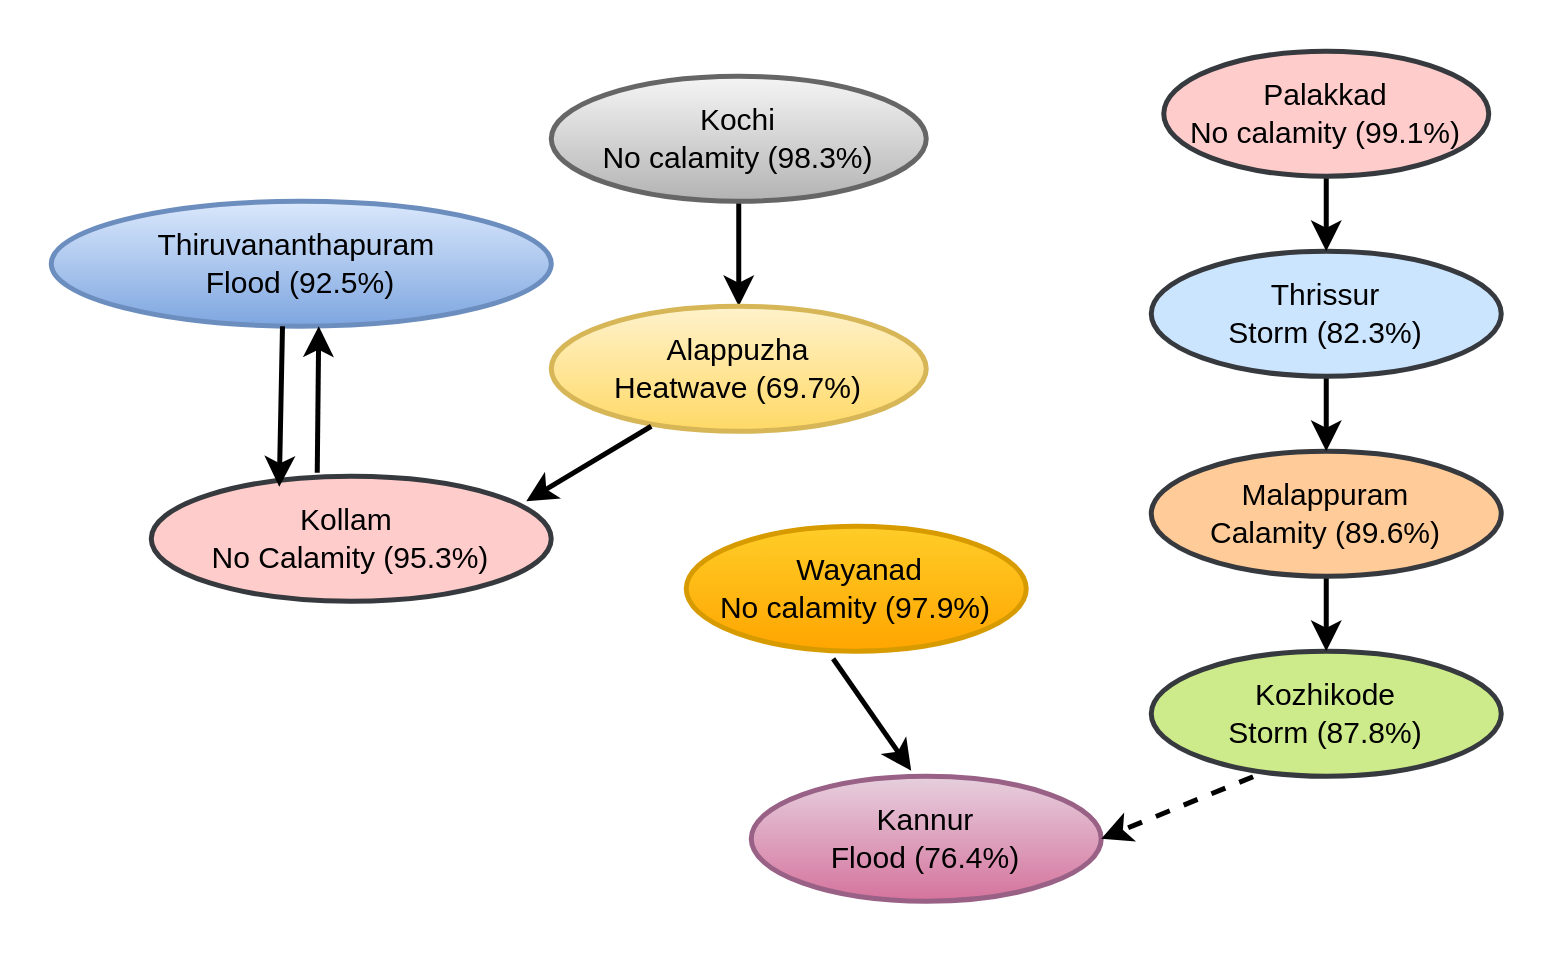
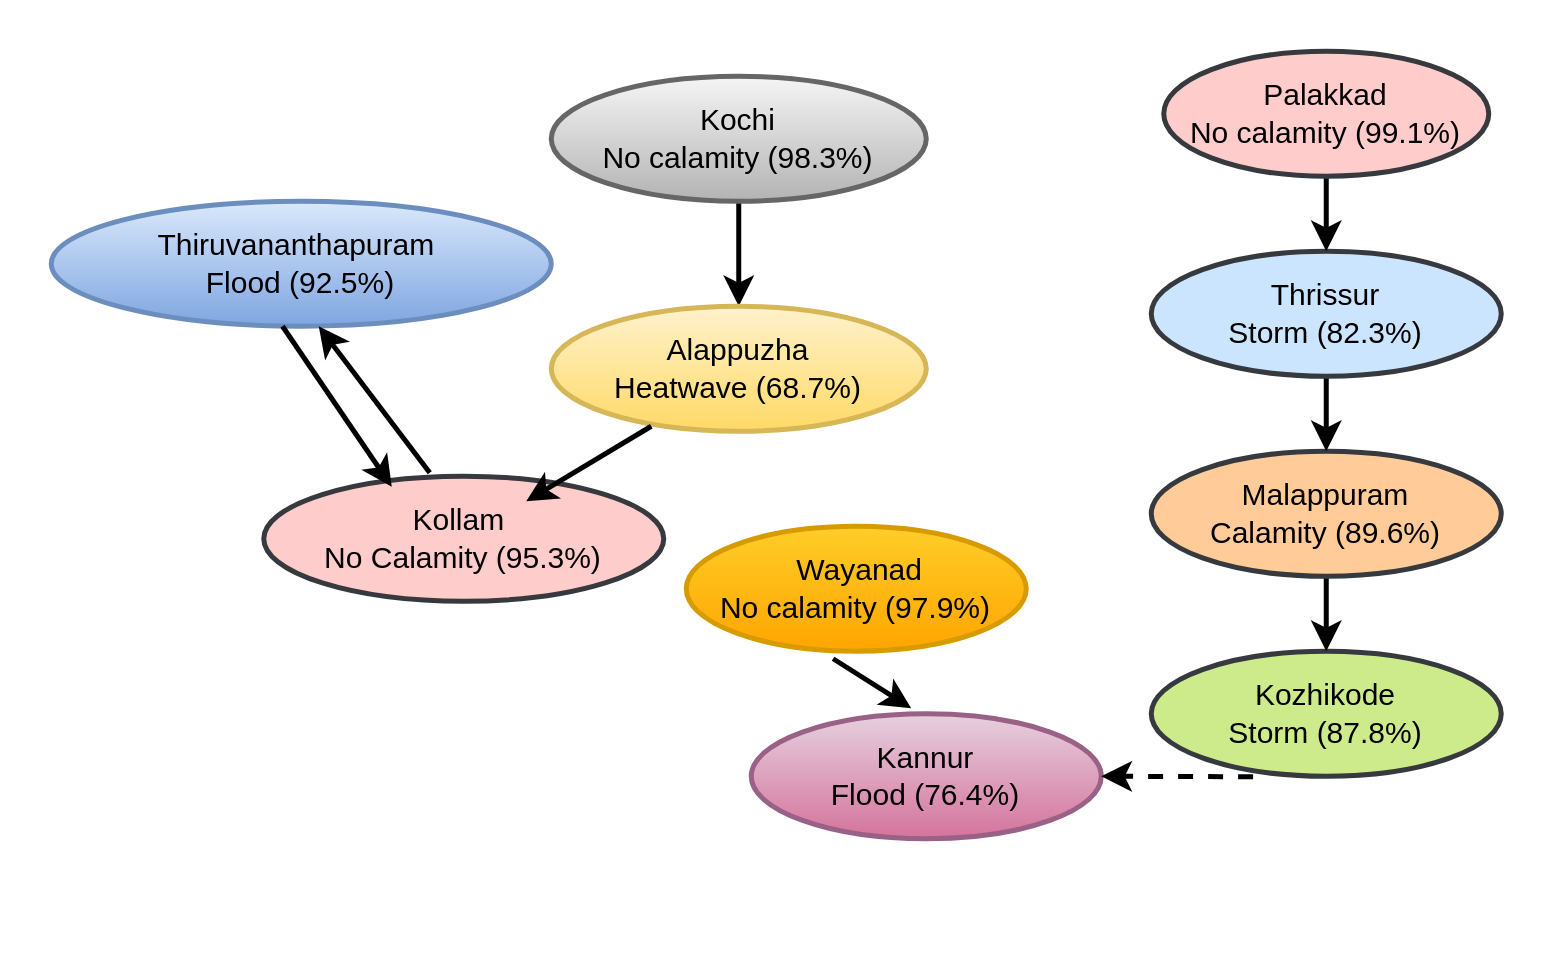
(739, 369) -> (739, 369)
(351, 539) -> (464, 539)
(926, 839) -> (926, 776)
